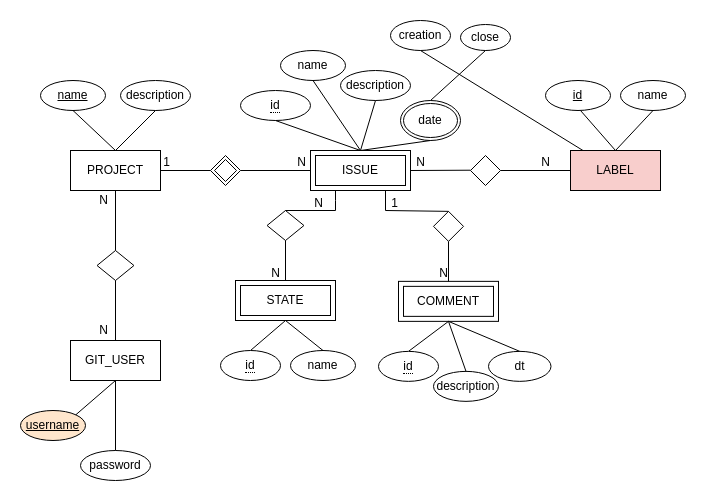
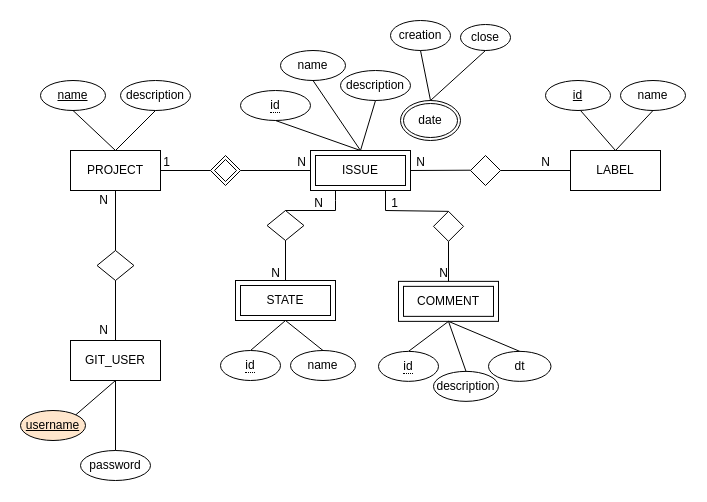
(502, 101) -> (425, 74)
(396, 146) -> none
(616, 171) -> (616, 171)
